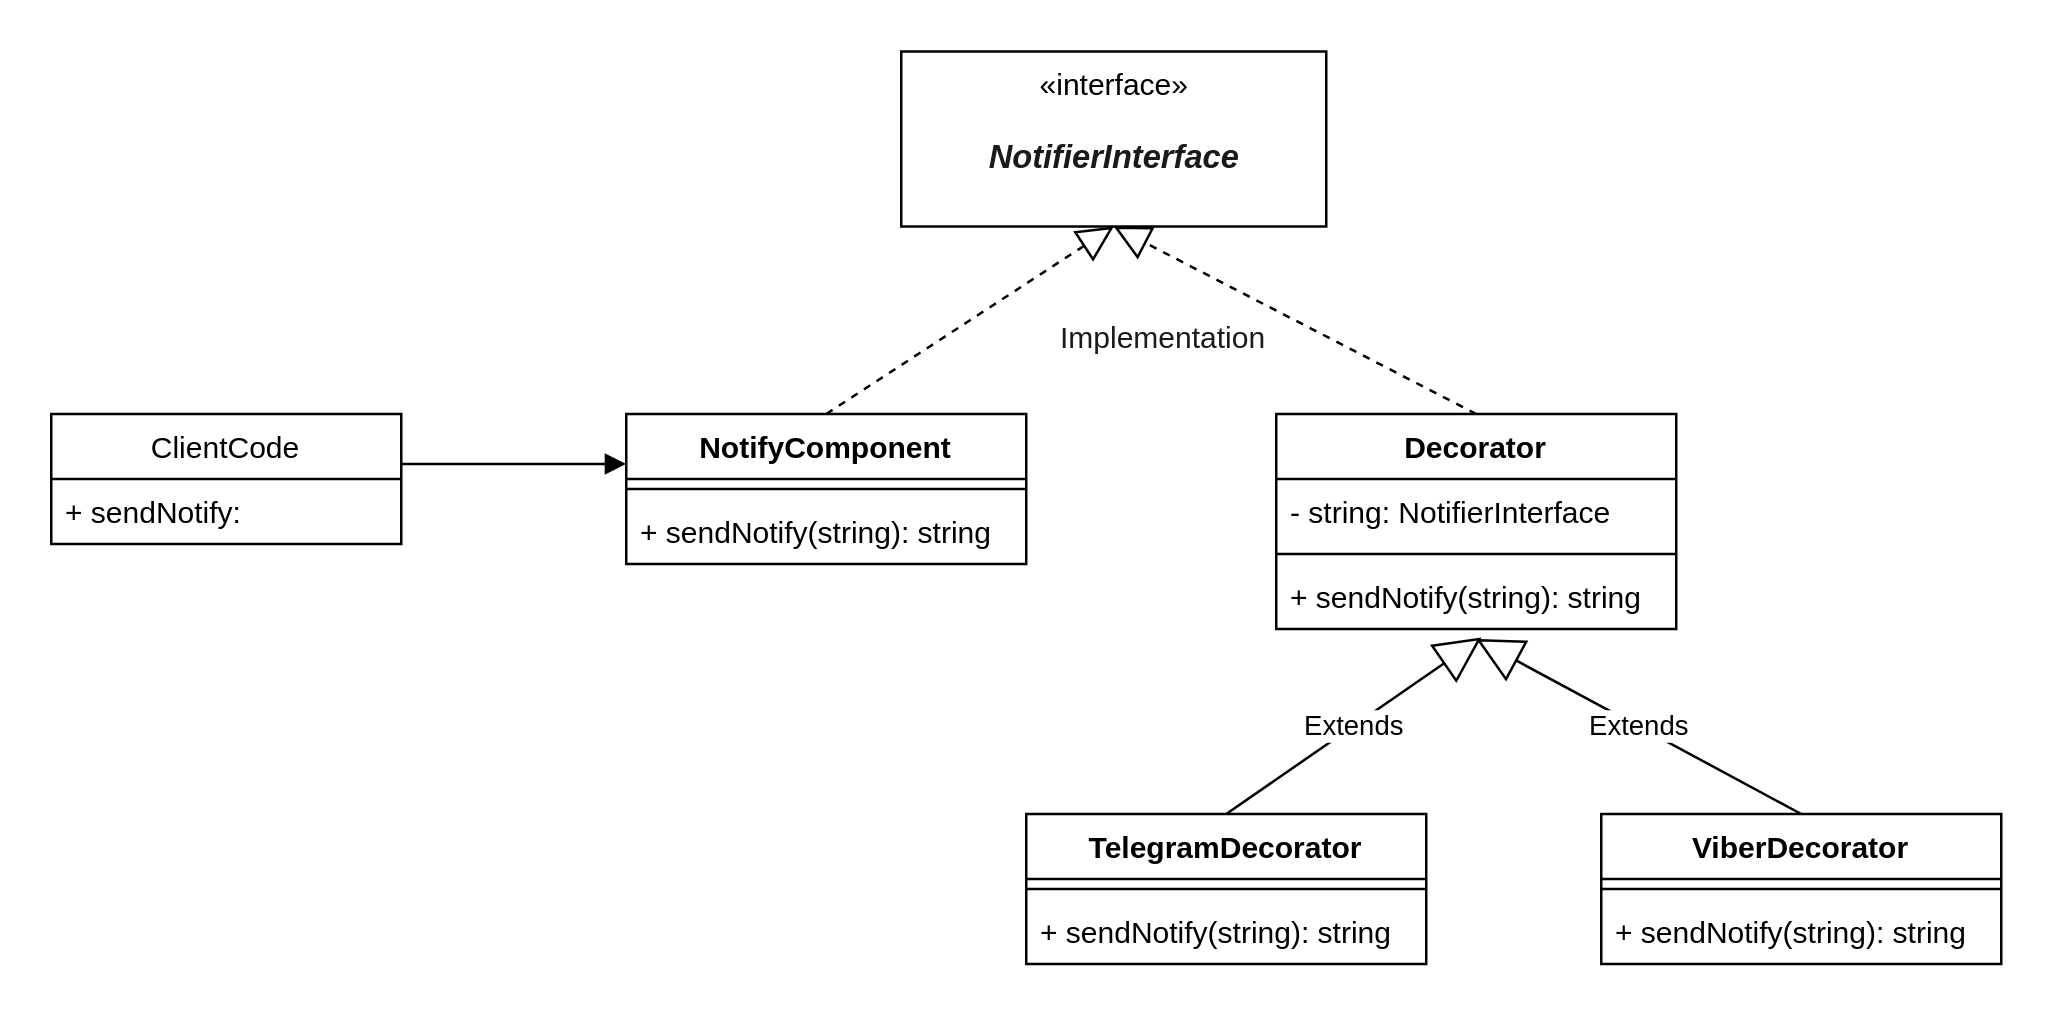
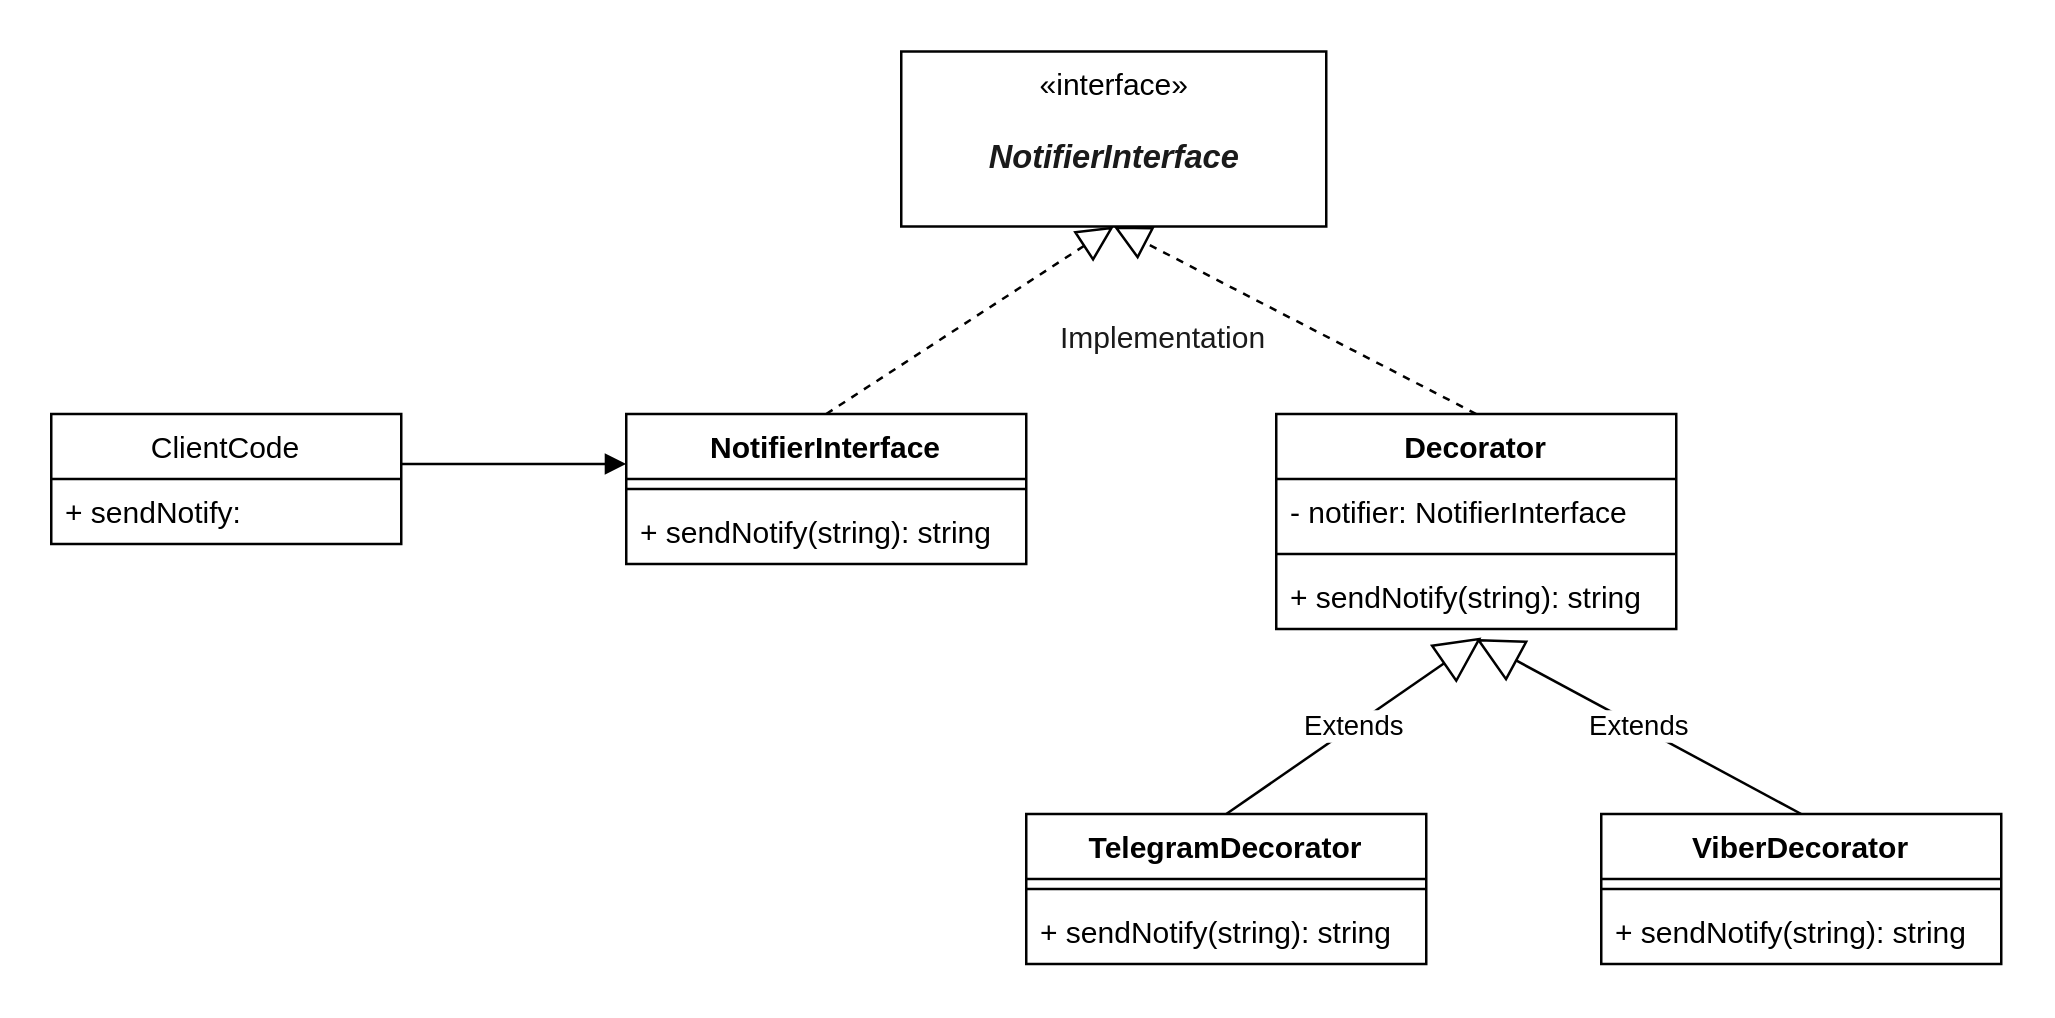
(825, 448) -> (825, 448)
(1501, 513) -> (1514, 513)
